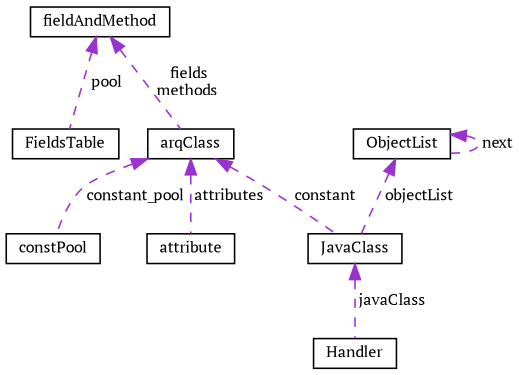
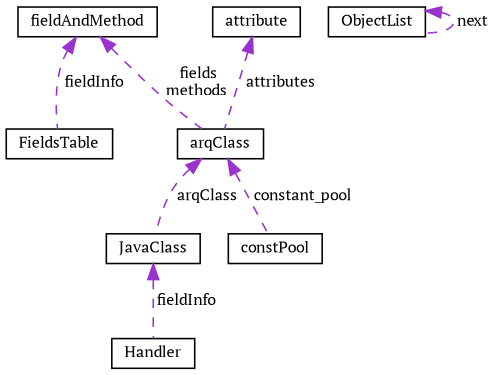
(105, 83) -> (92, 83)
(324, 196) -> (206, 196)
(191, 204) -> (236, 90)
(375, 204) -> none
(391, 301) -> (185, 301)
